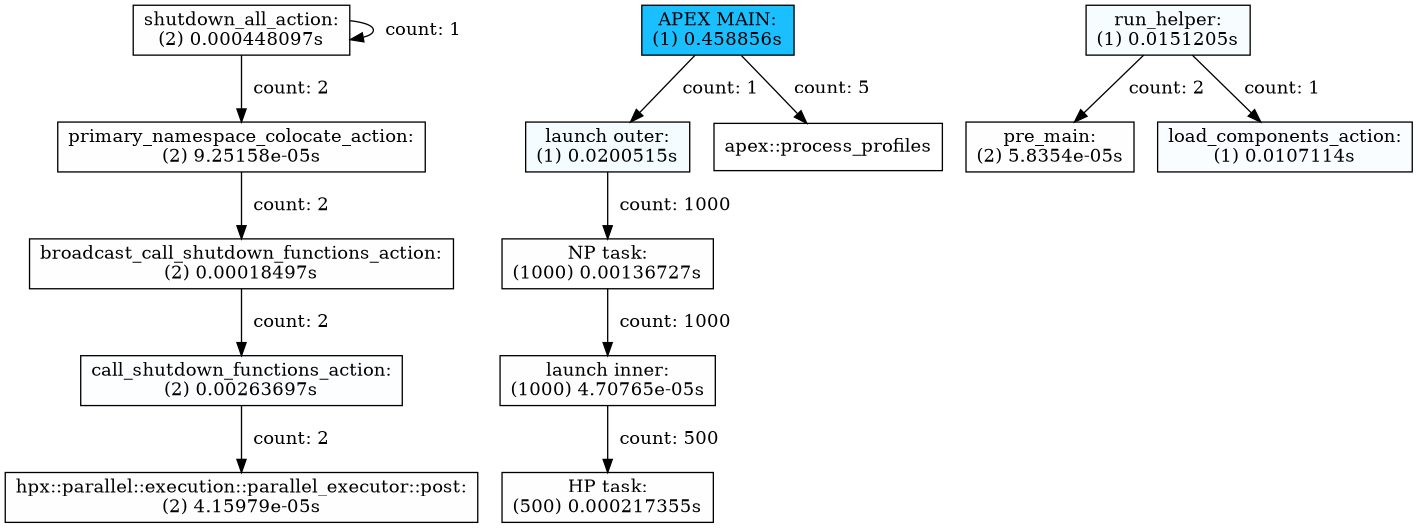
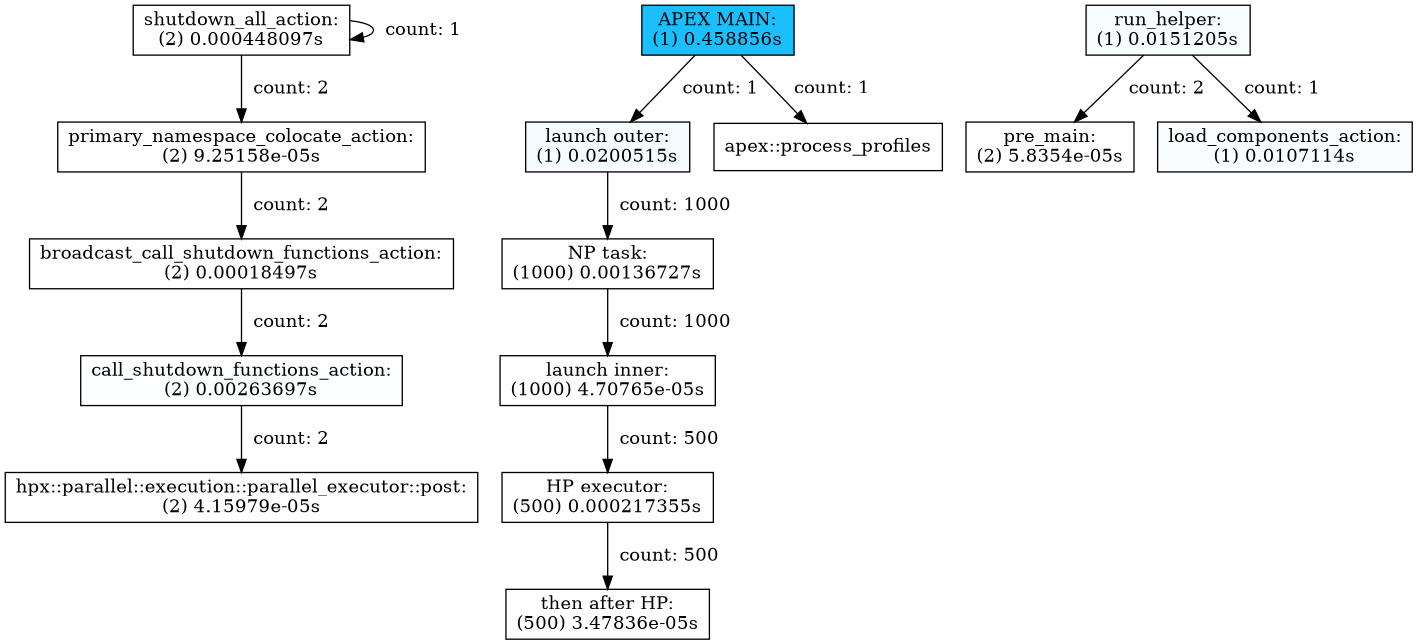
(826, 89) -> (826, 89)
(608, 497) -> (608, 497)
none -> (608, 614)
